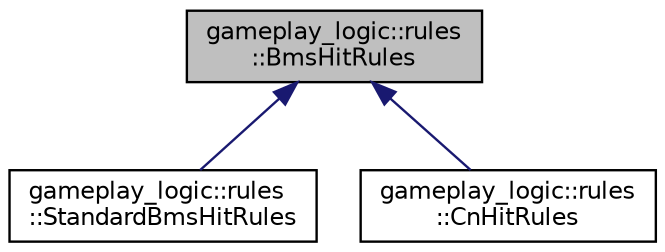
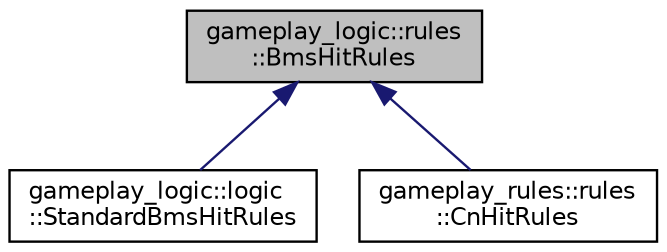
(163, 206) -> (163, 206)
(508, 206) -> (508, 206)
